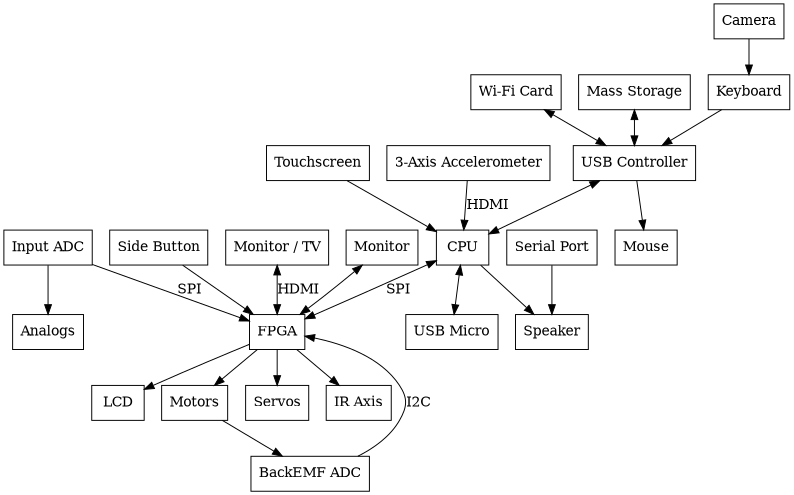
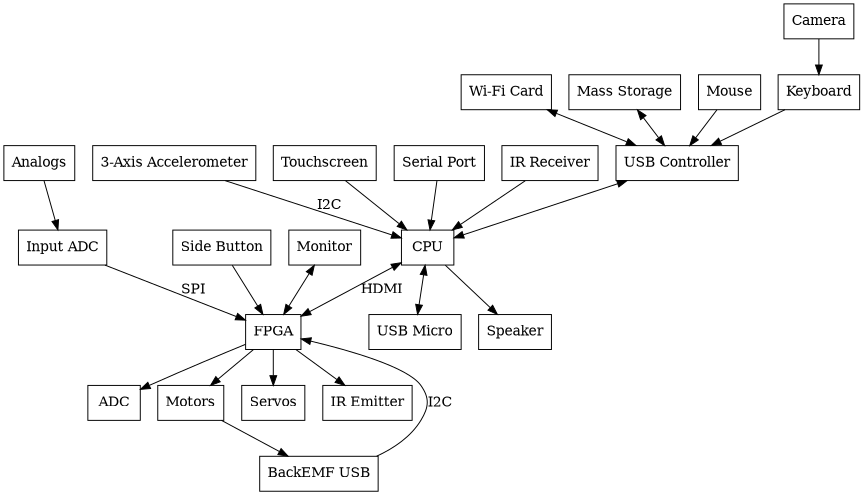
none -> (550, 163)
(640, 200) -> (706, 124)
(487, 205) -> (329, 205)
(277, 248) -> none
(48, 285) -> (50, 201)
(552, 285) -> (434, 200)
(398, 290) -> (382, 290)
(118, 403) -> (114, 403)
(359, 403) -> (367, 403)
(310, 474) -> (319, 474)
